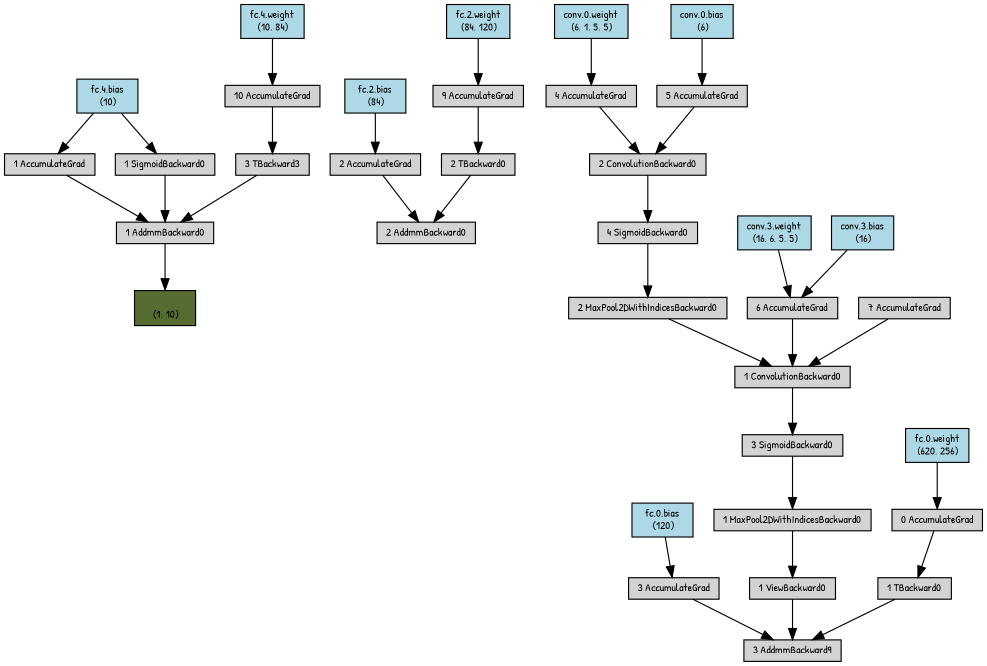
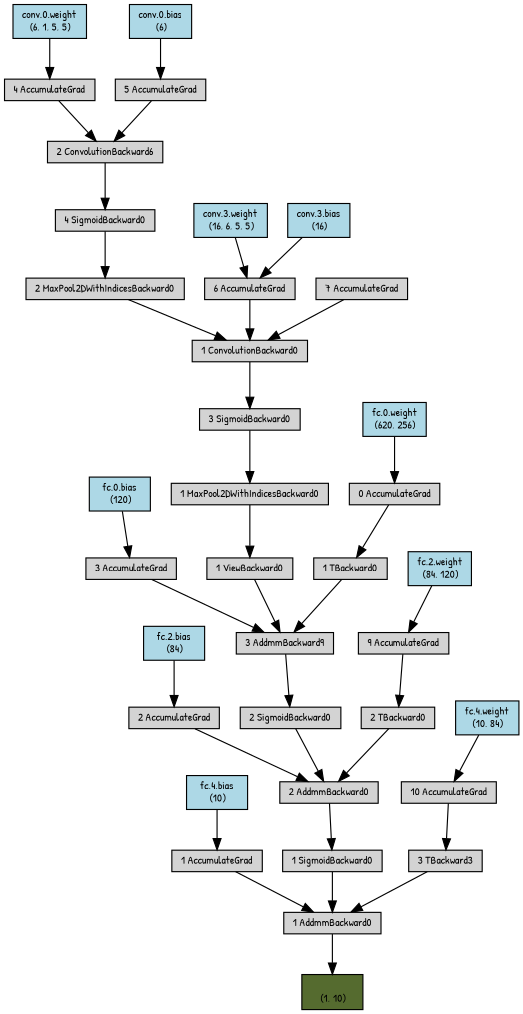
(135, 129) -> (330, 821)
(648, 164) -> (105, 152)
none -> (291, 718)
